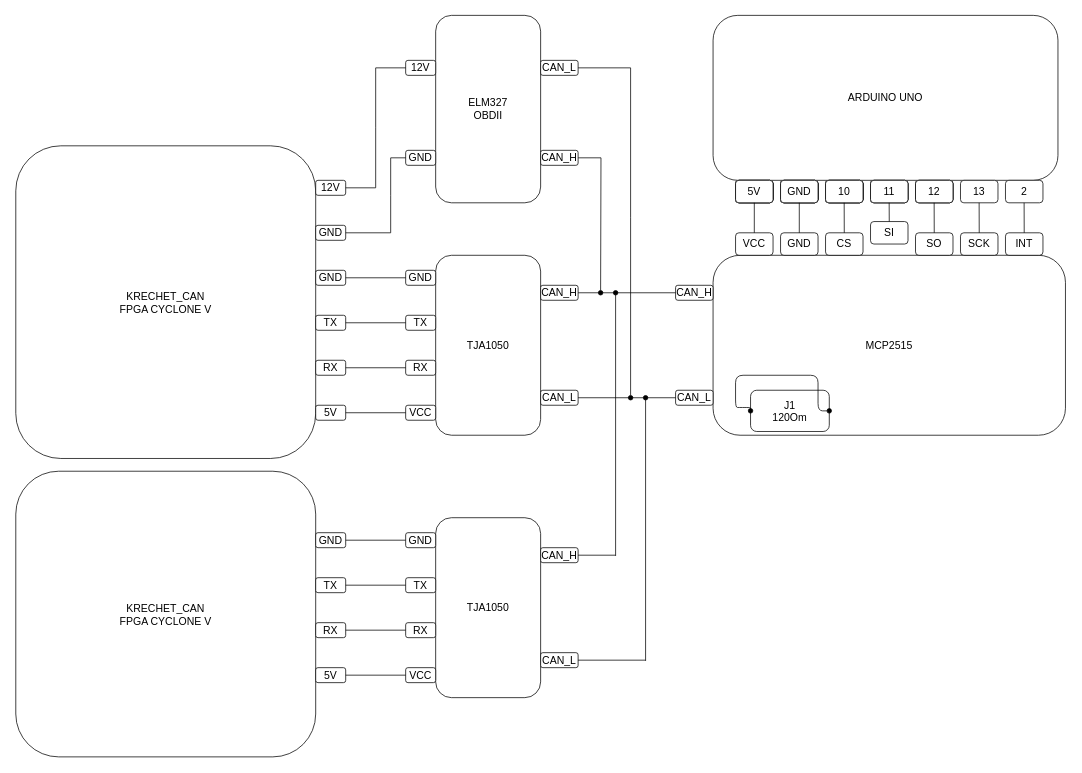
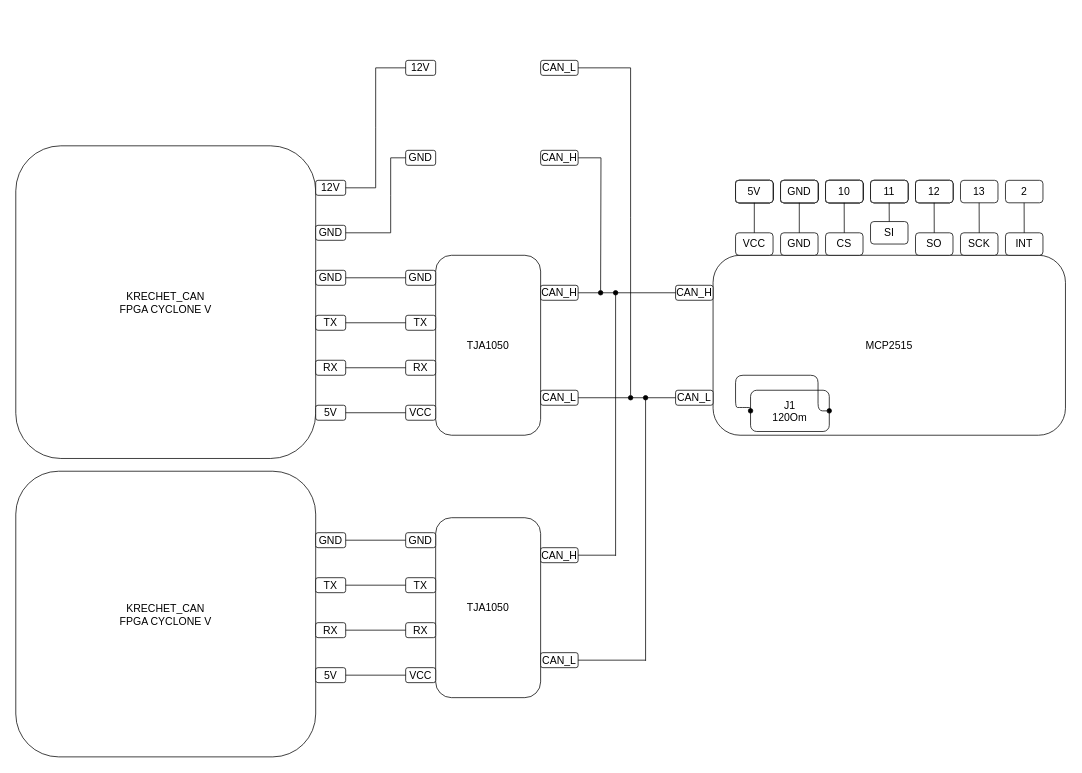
(885, 98) -> none
(488, 109) -> none
